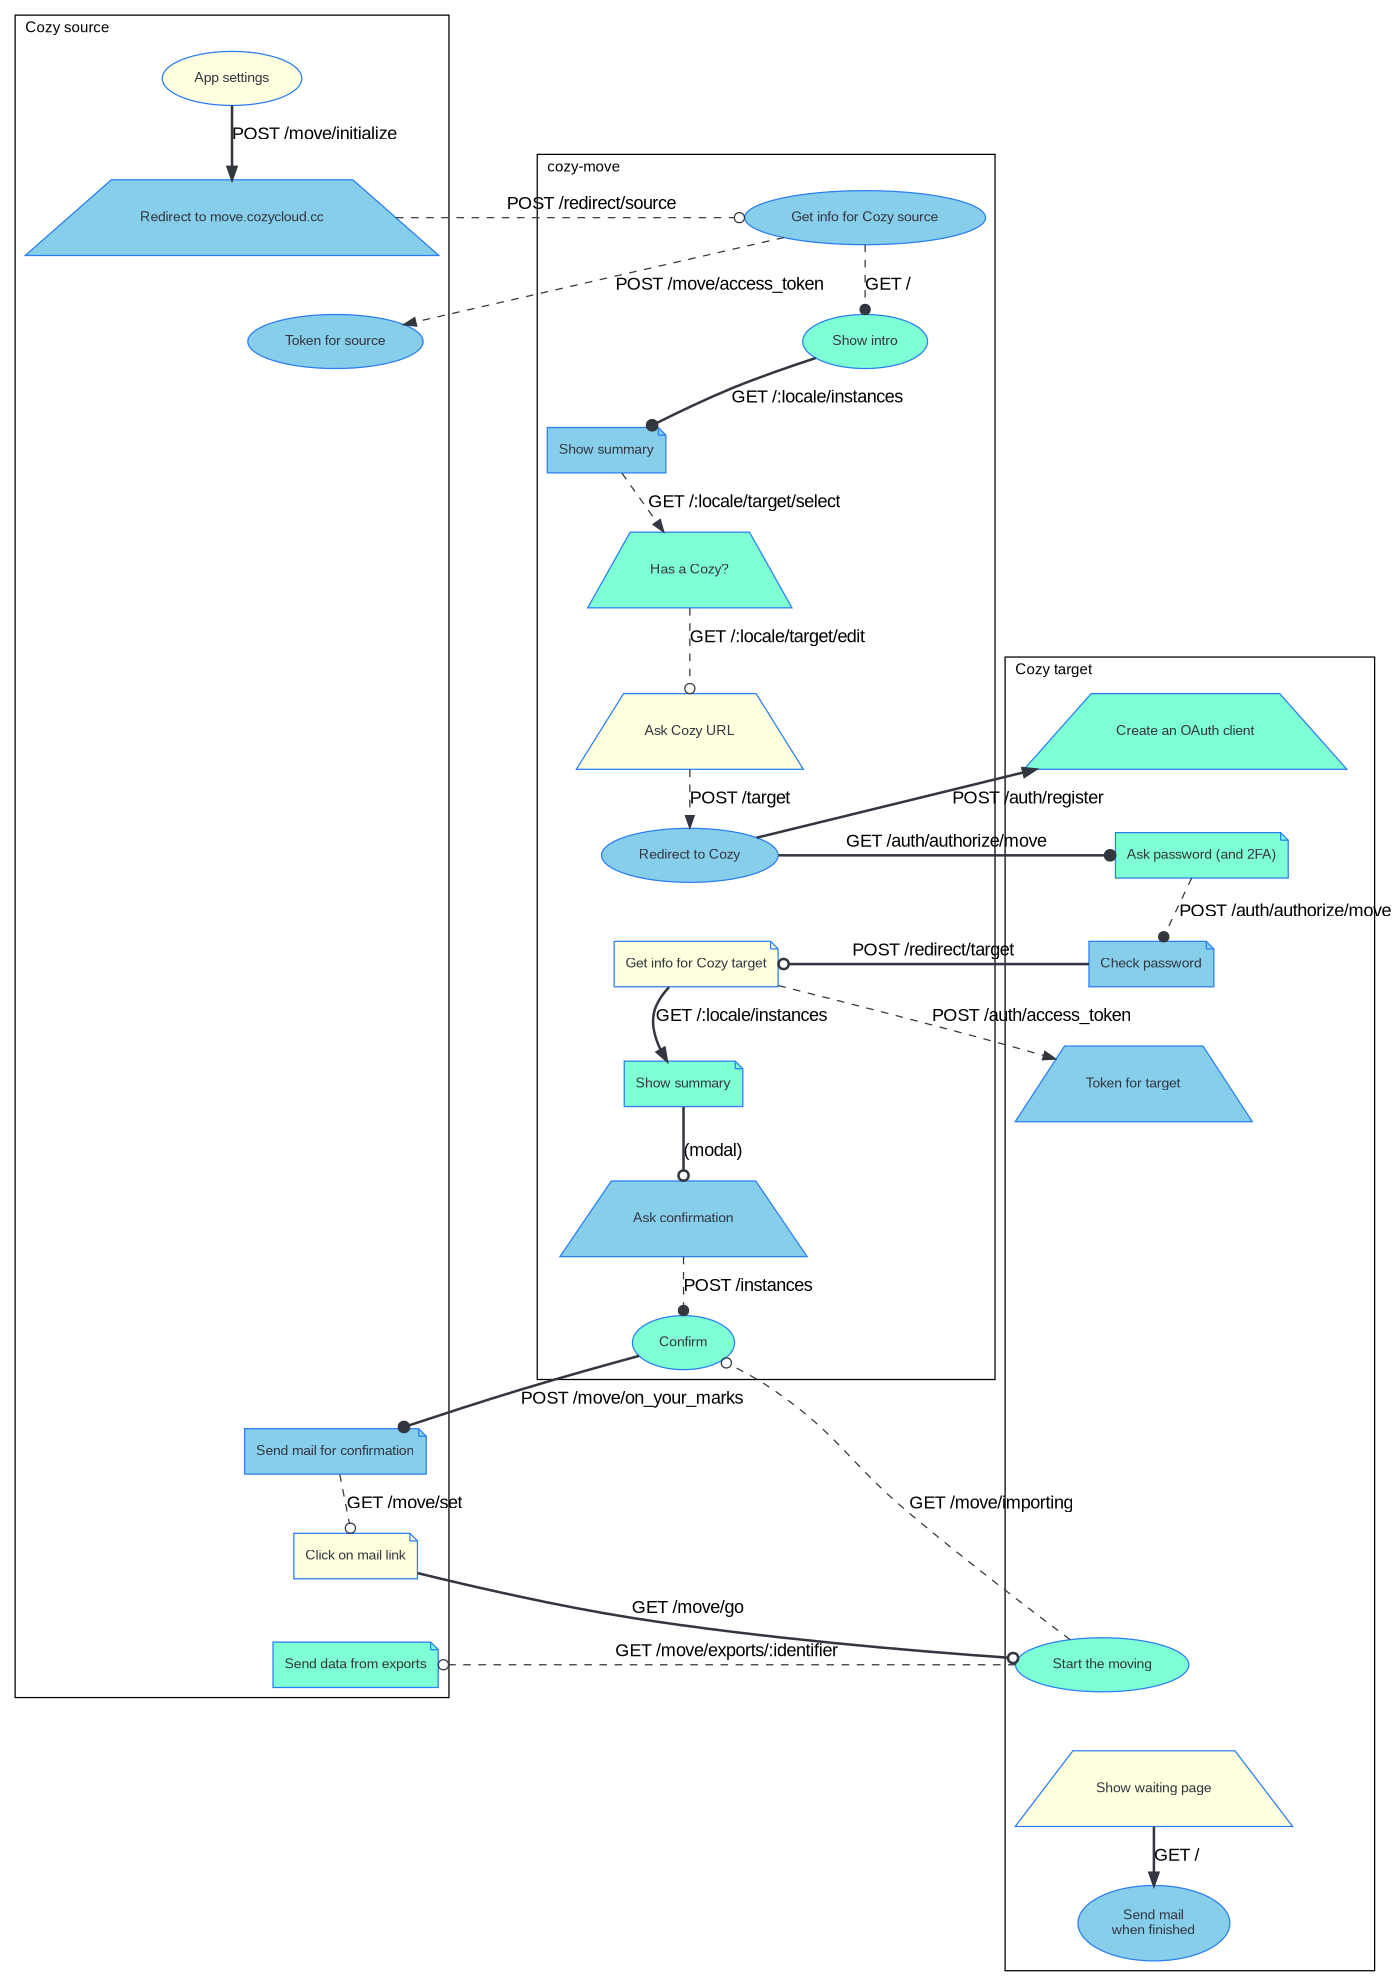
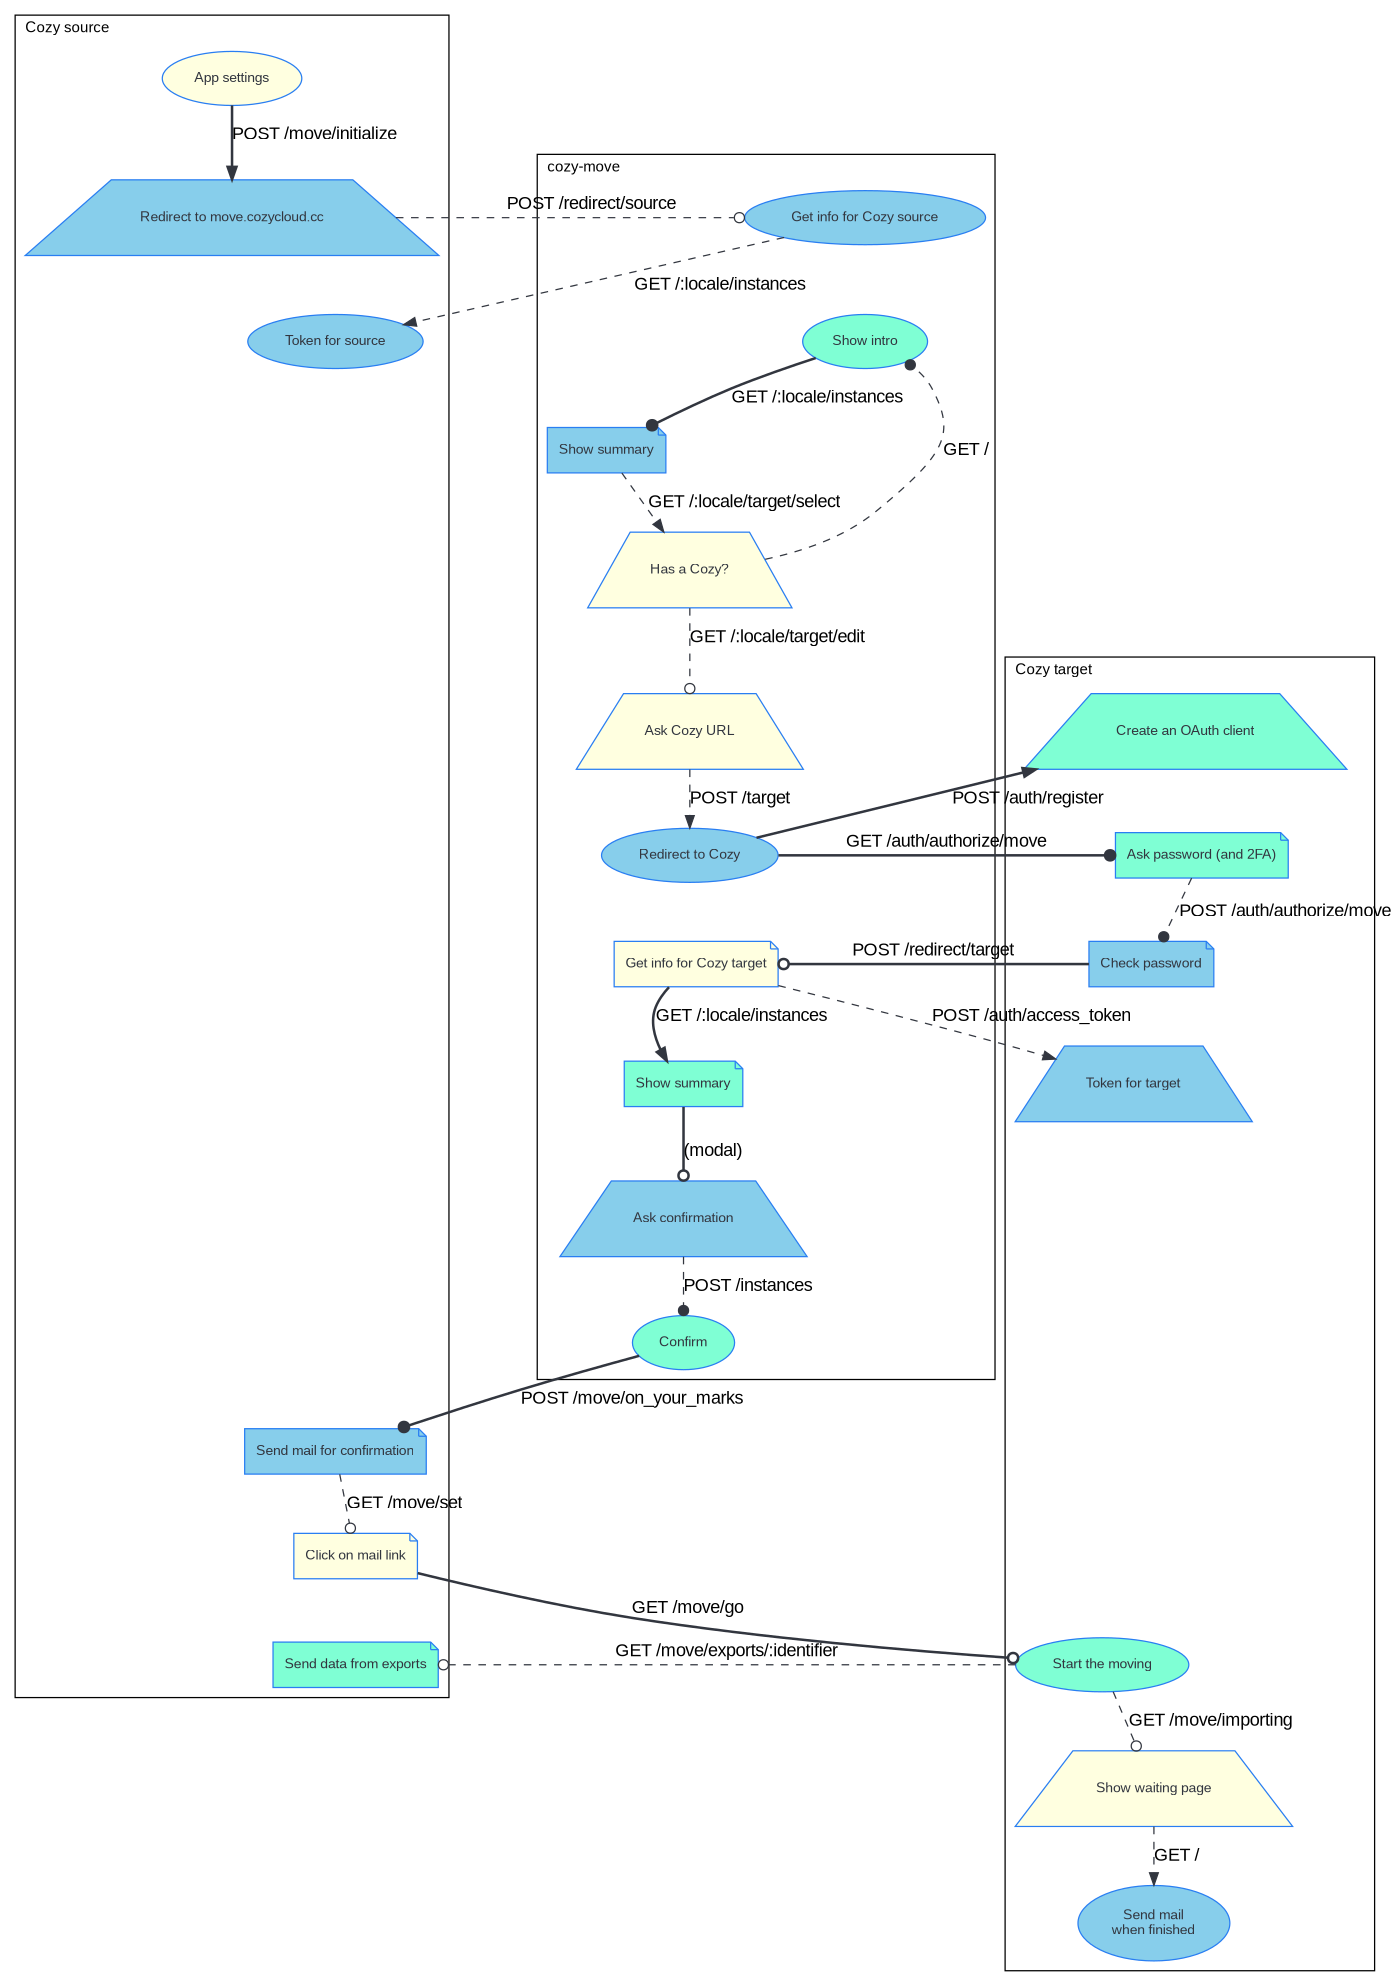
(865, 275) -> (898, 493)
(720, 285) -> (720, 285)
(690, 570) -> (690, 570)
(899, 1504) -> (1124, 1716)
(1154, 1850) -> (1154, 1850)
